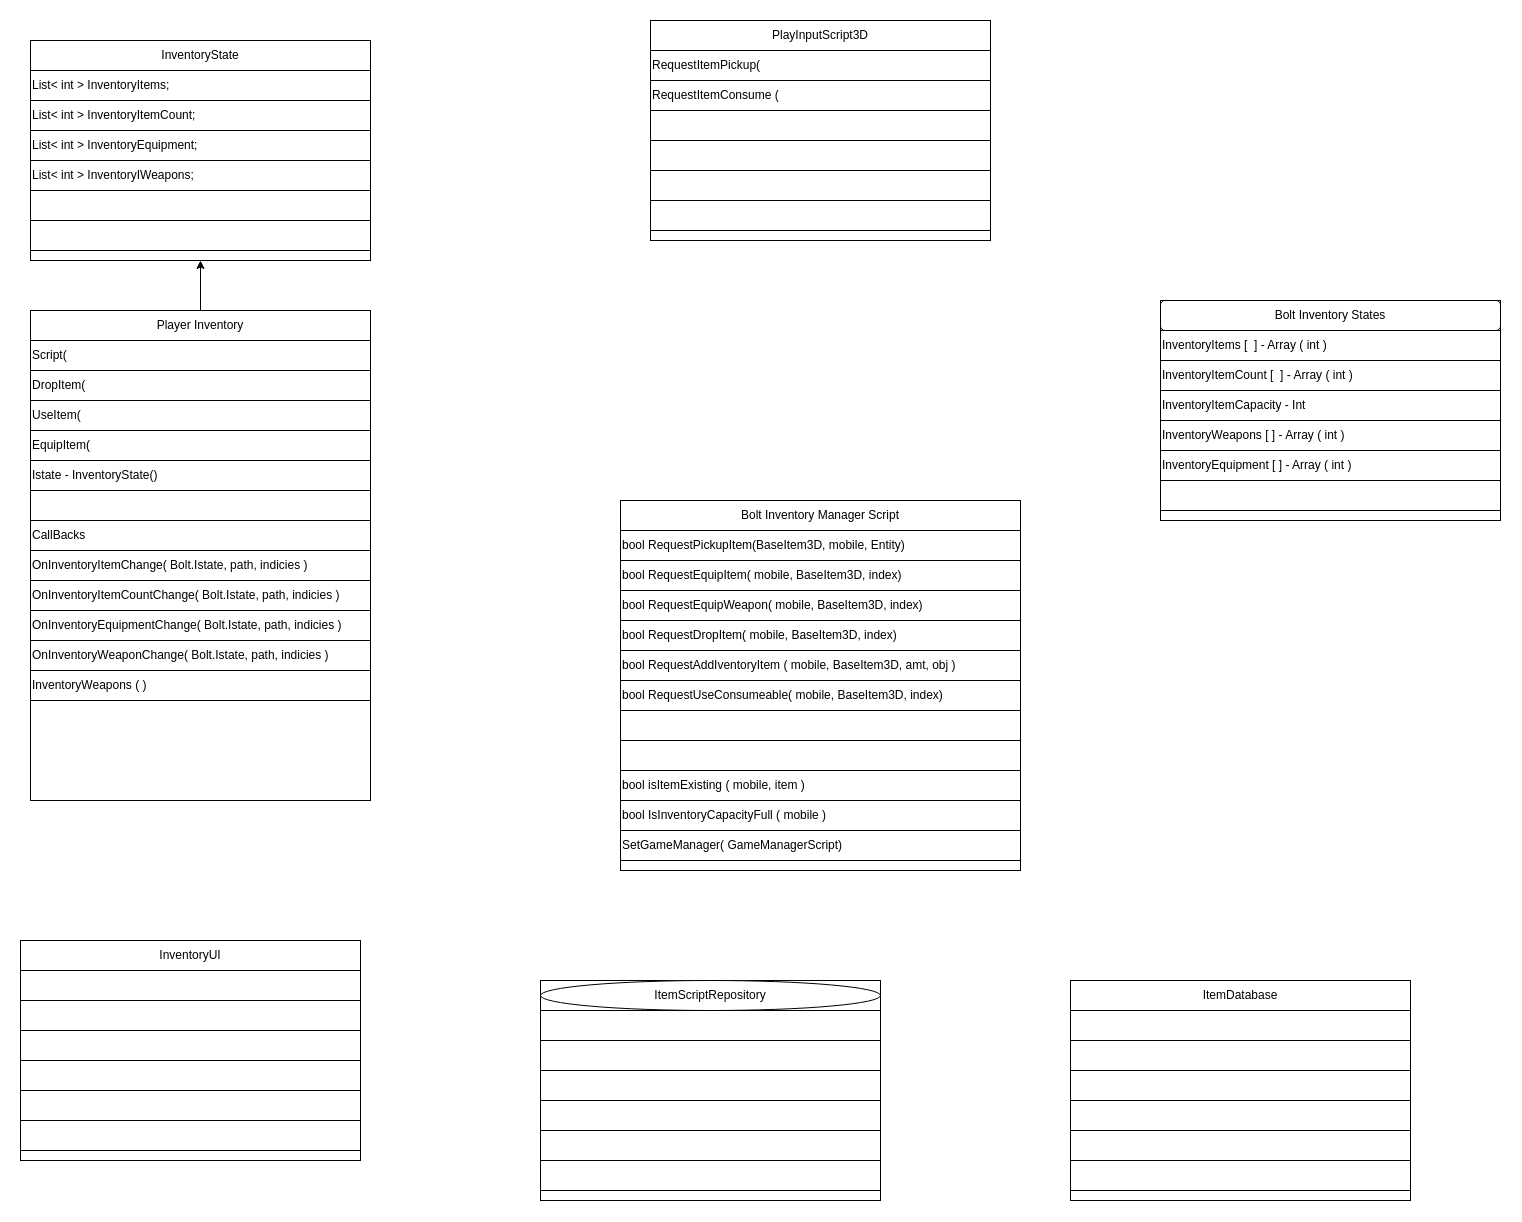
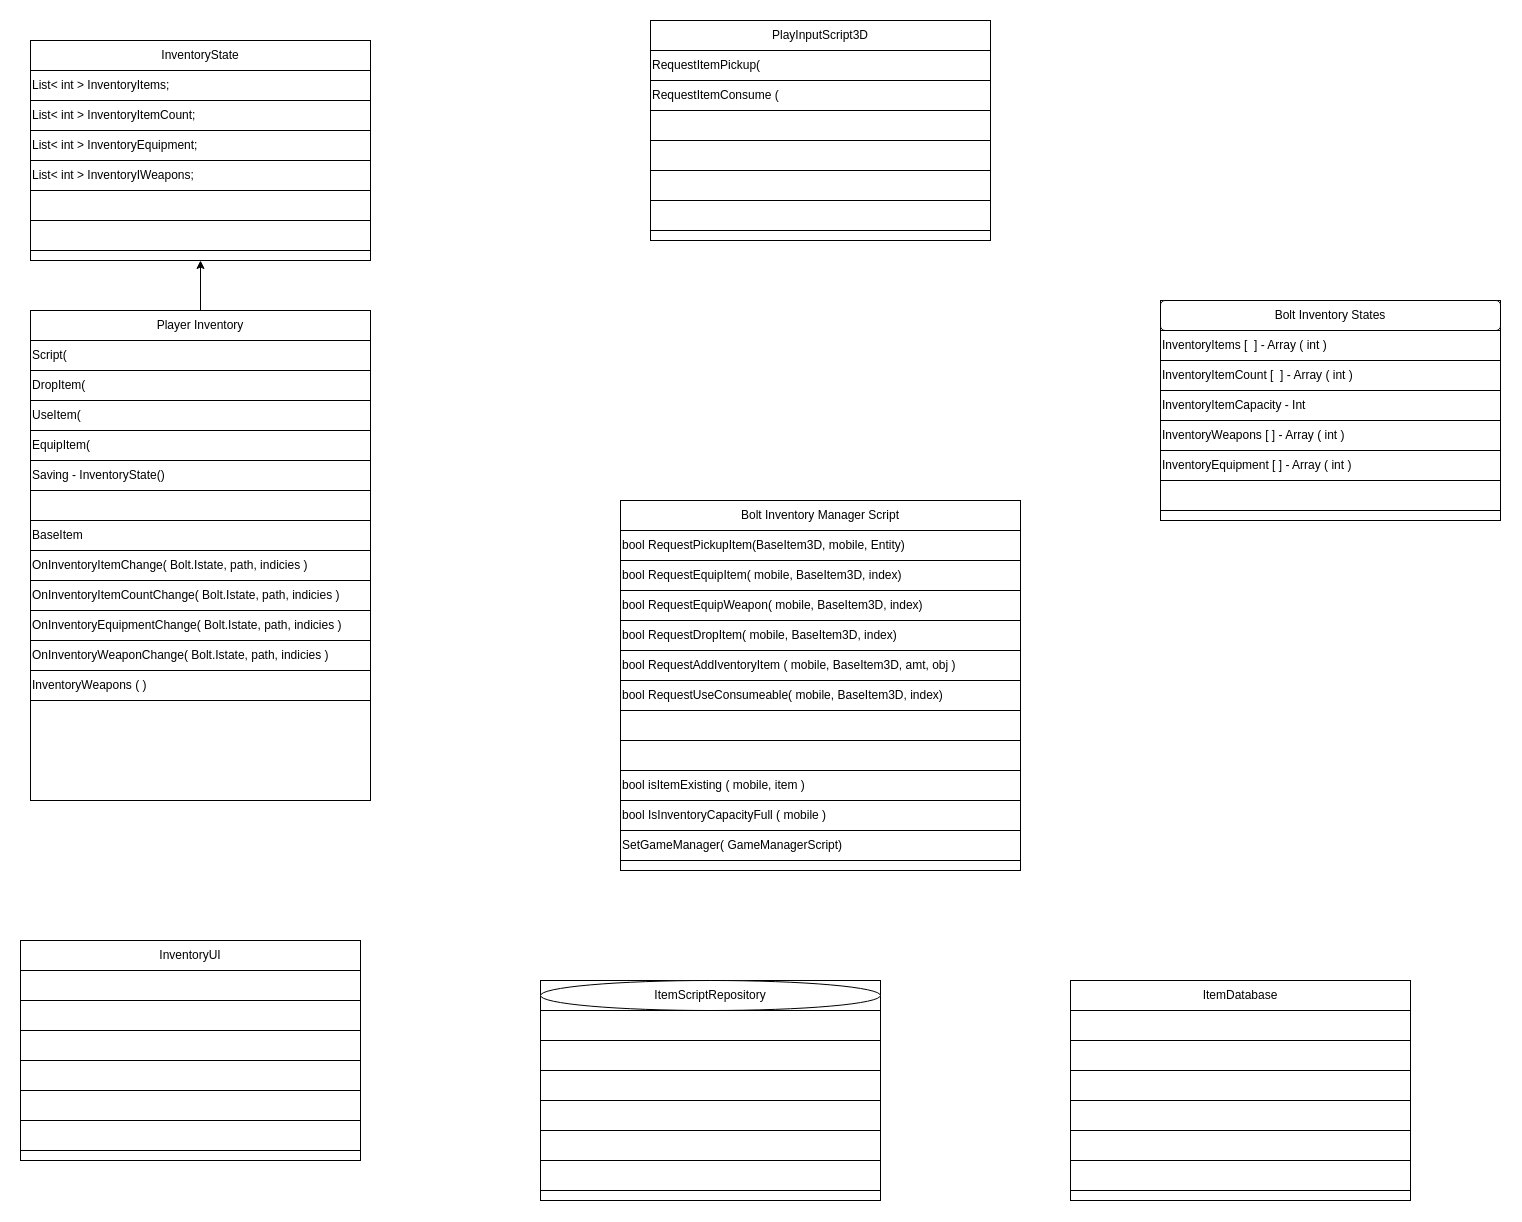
(113, 476) -> (112, 476)
(60, 536) -> (59, 536)
